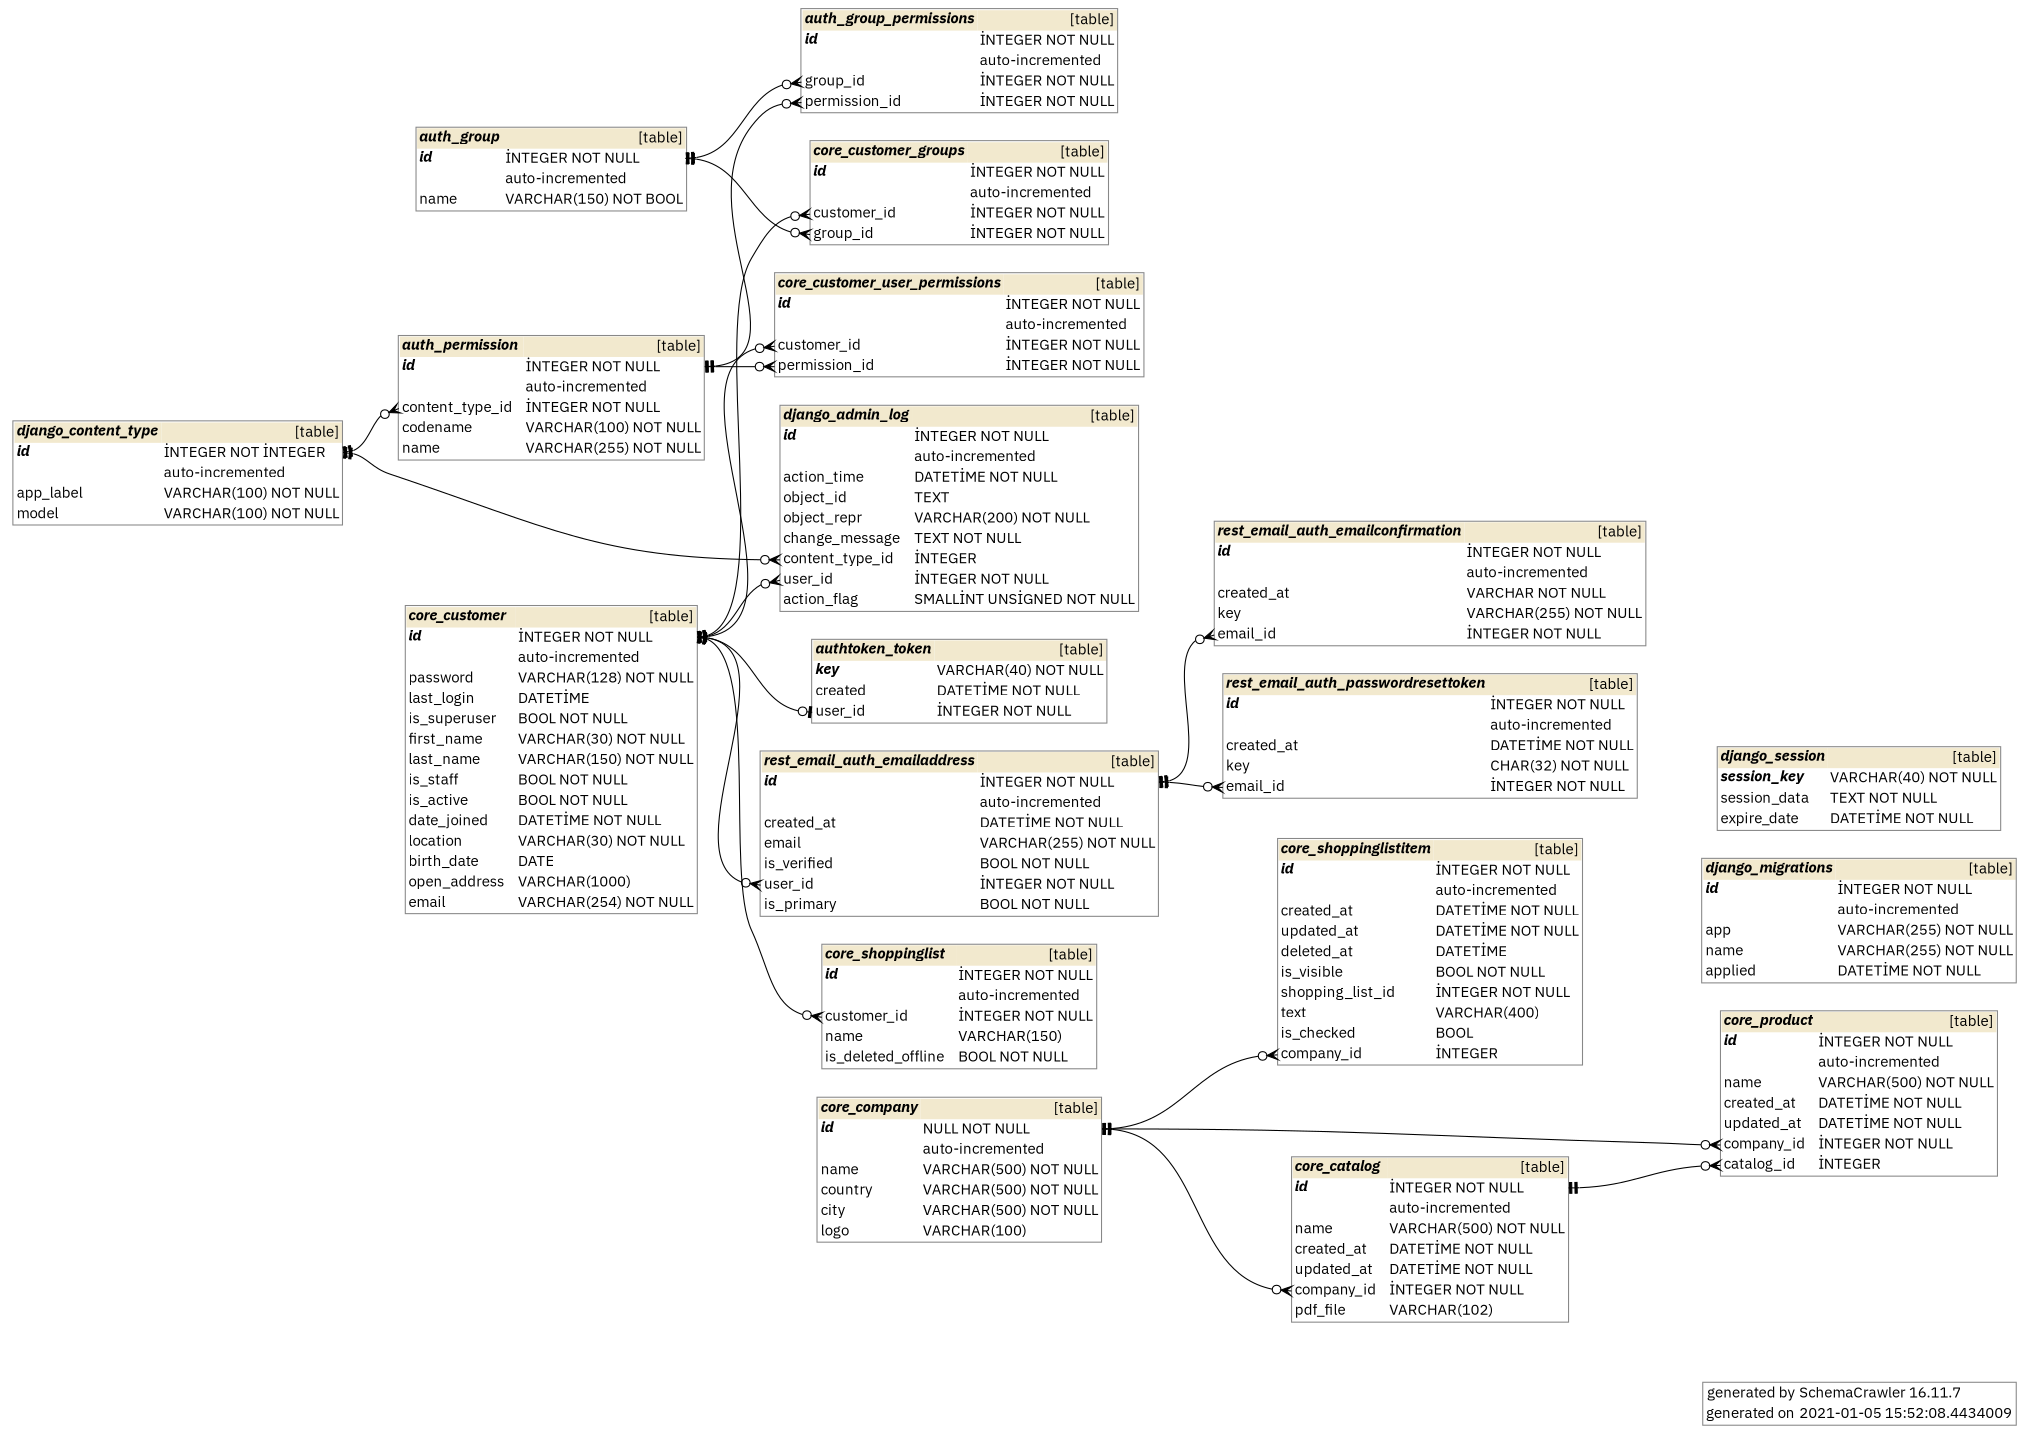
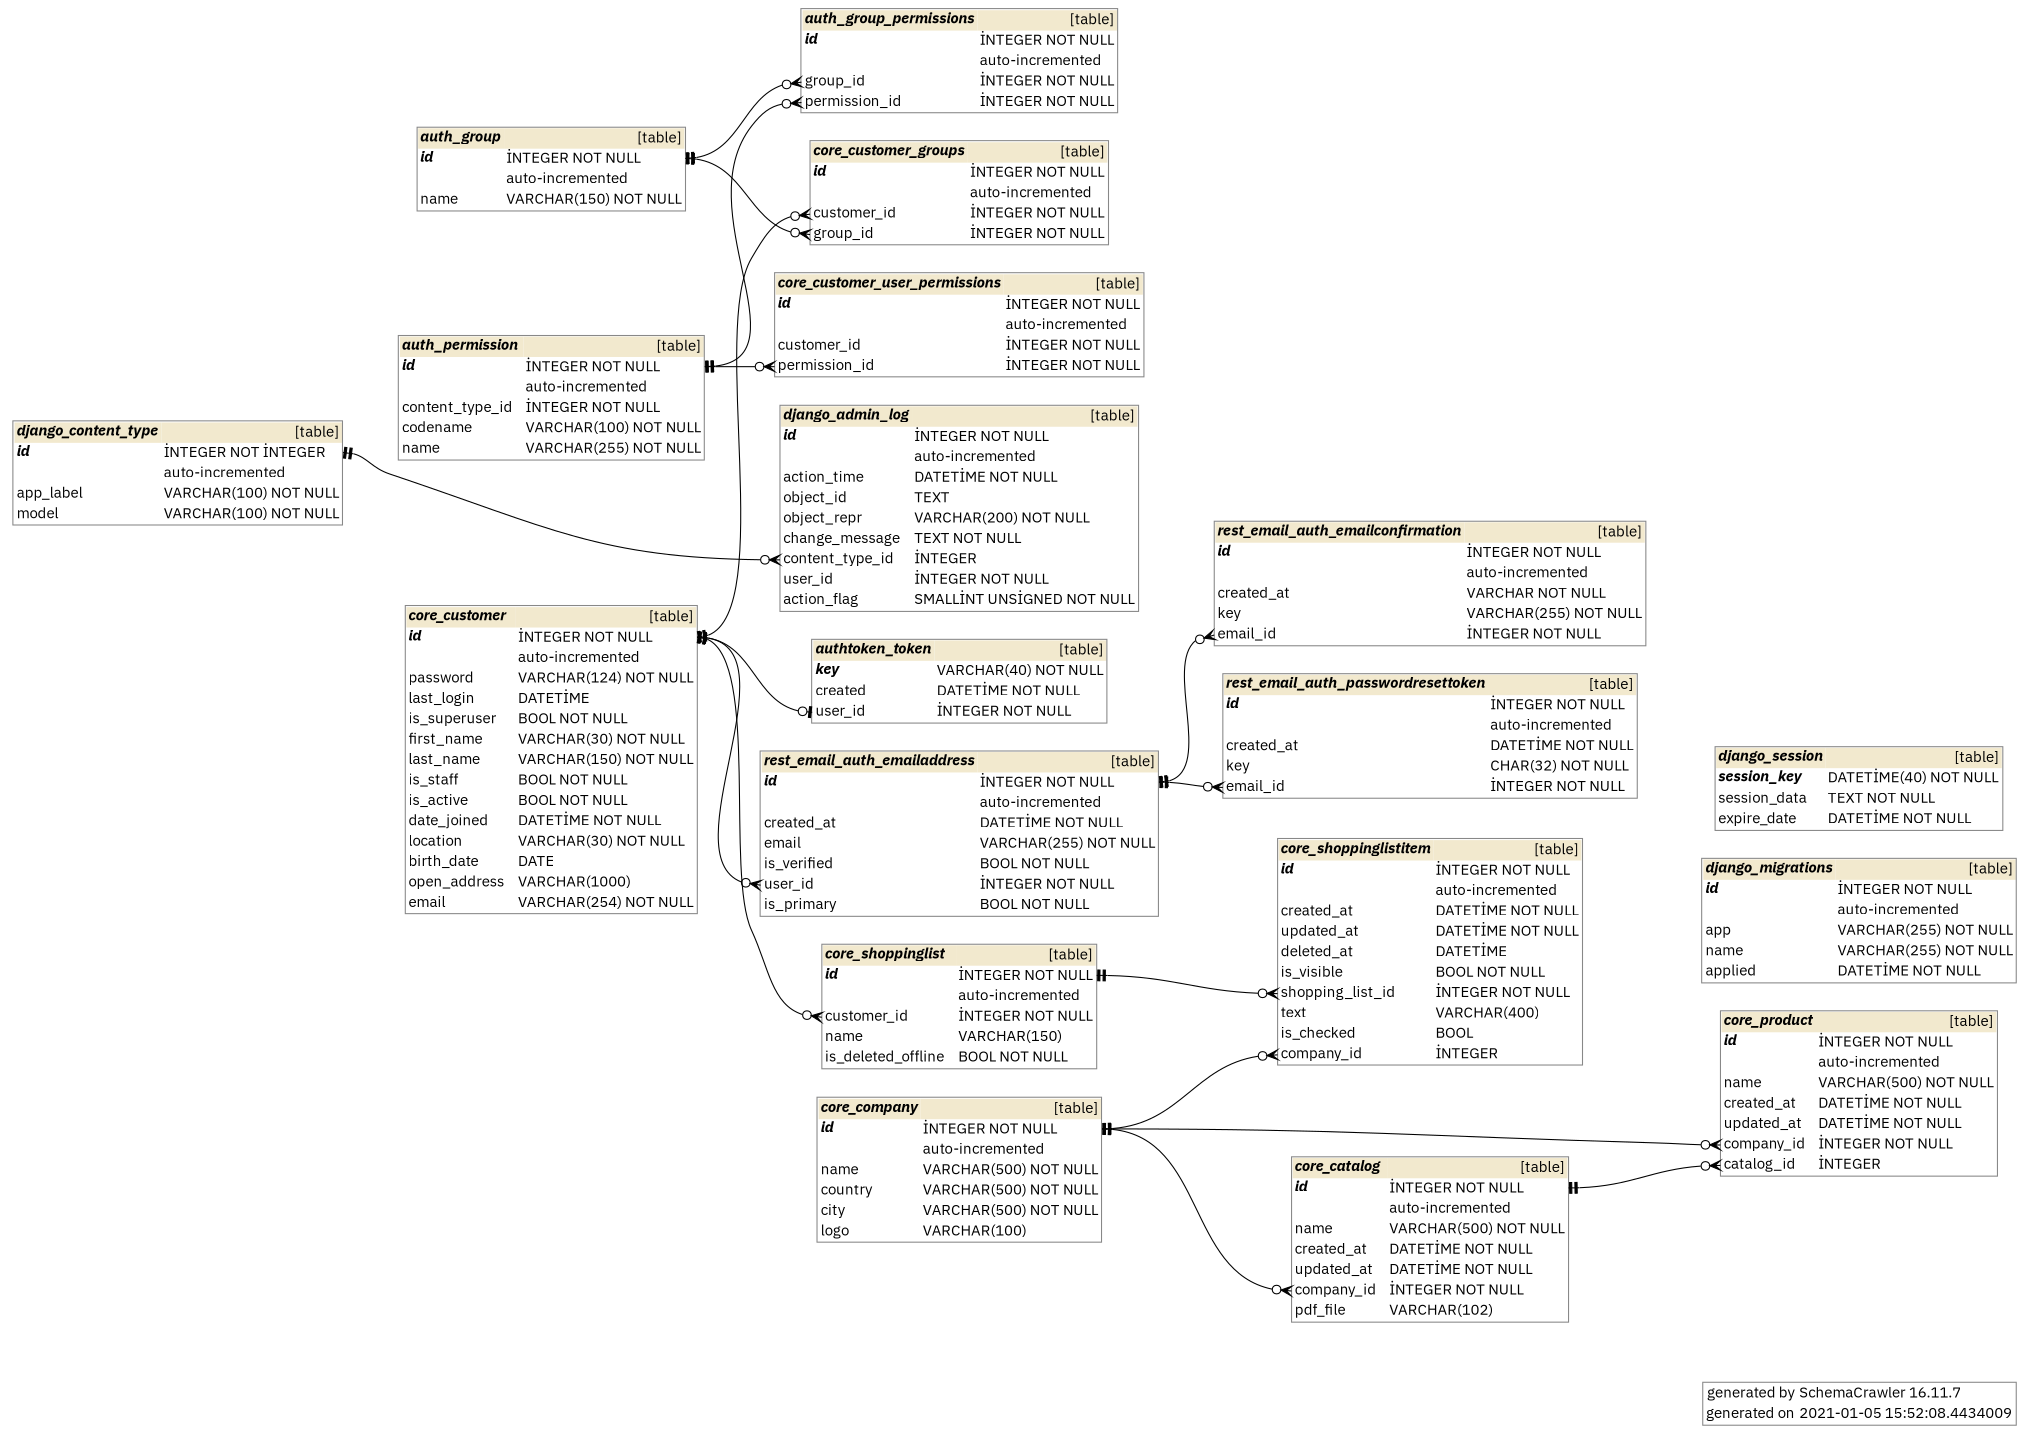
(594, 199) -> (594, 199)
(369, 434) -> none
(732, 472) -> none
(736, 612) -> none
(606, 678) -> (606, 678)
(1914, 778) -> (1914, 778)
none -> (1183, 984)
(976, 1129) -> (990, 1129)
